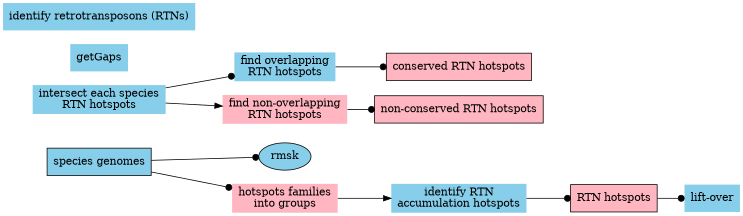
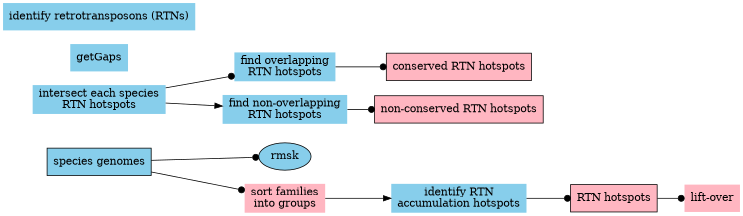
(285, 109) -> (285, 109)
(285, 198) -> (285, 198)
(712, 198) -> (712, 198)
